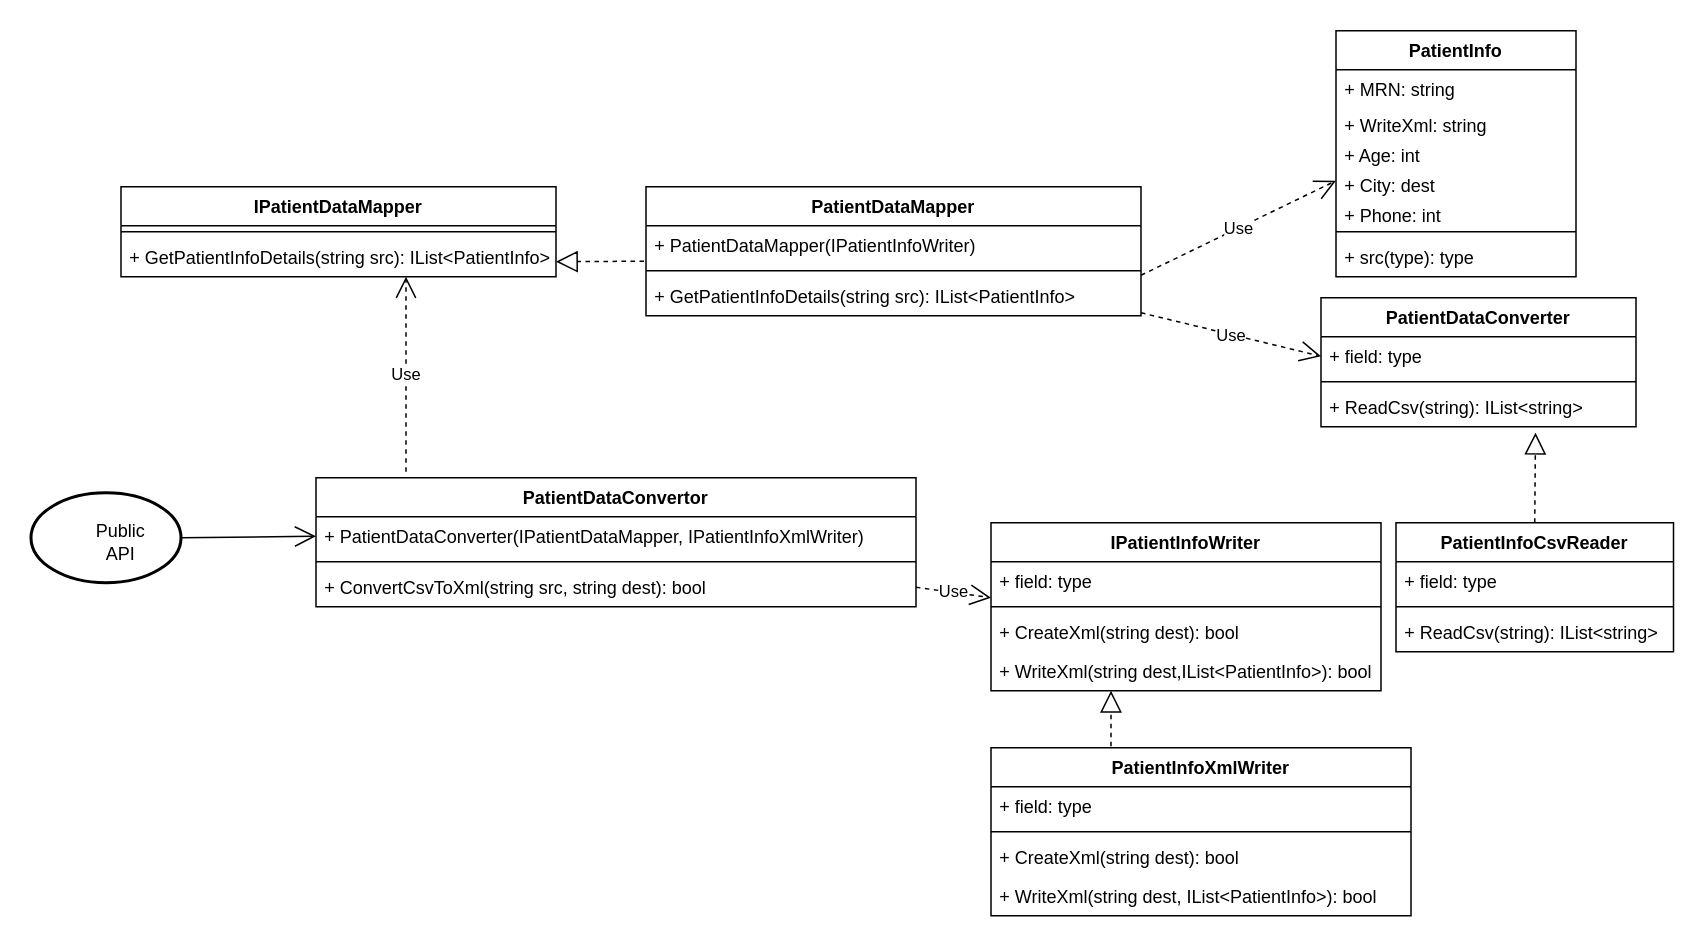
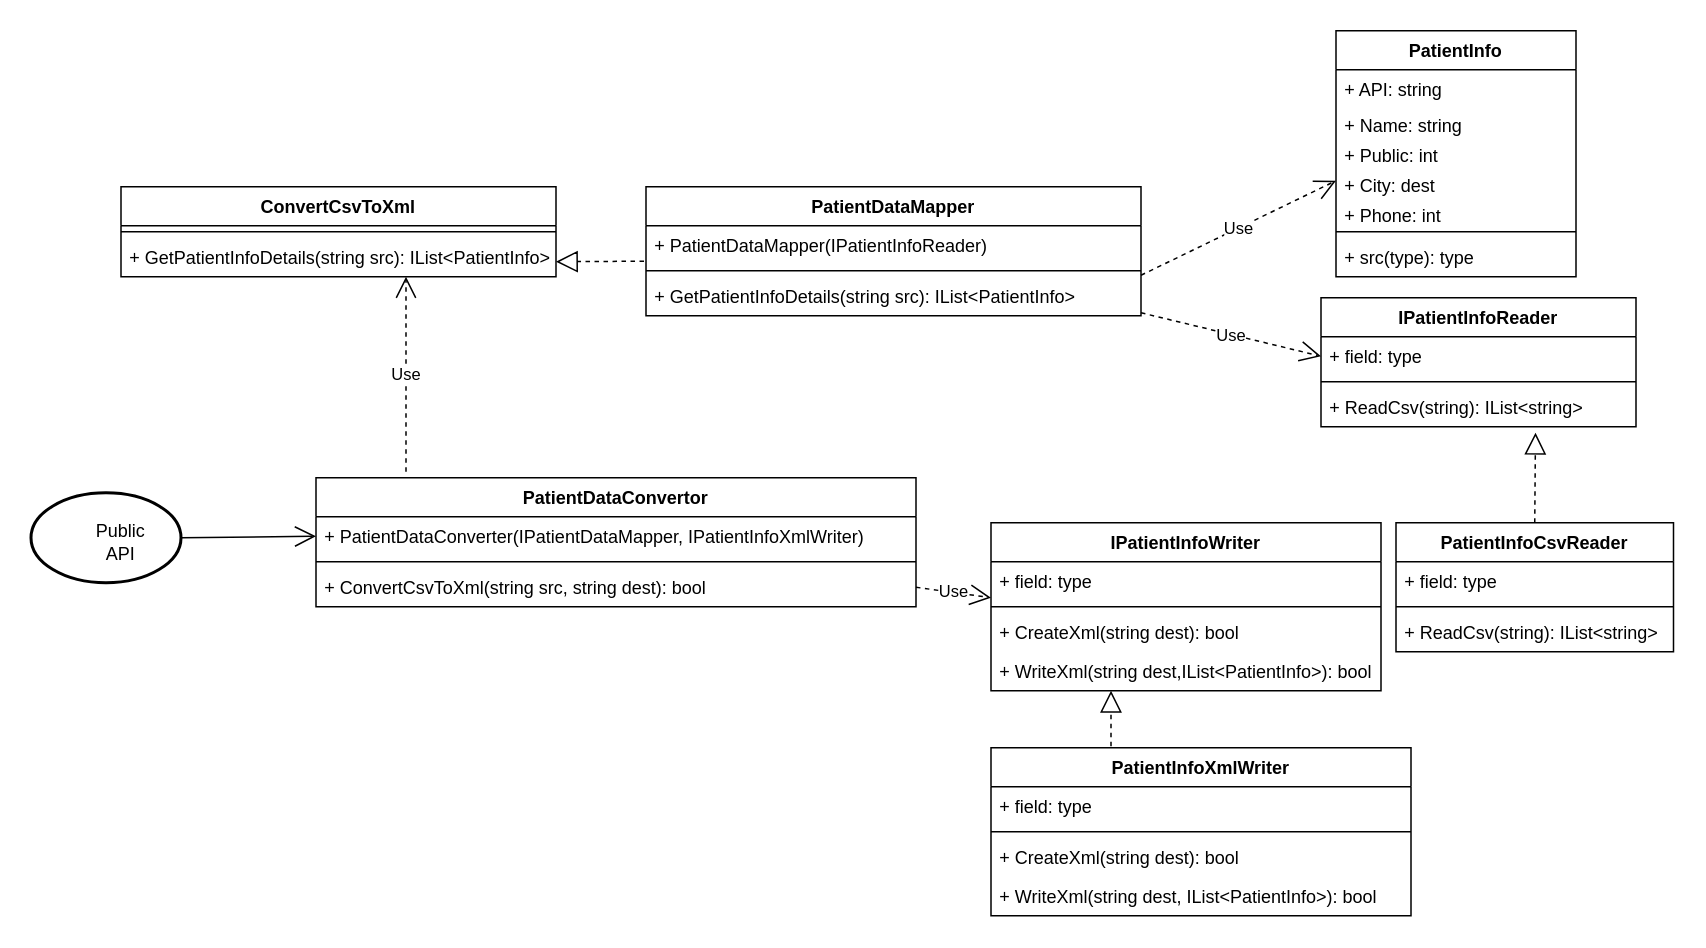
(1400, 90) -> (1400, 90)
(1421, 126) -> (1405, 126)
(1385, 156) -> (1395, 156)
(338, 207) -> (338, 207)
(841, 246) -> (844, 246)
(1478, 318) -> (1478, 318)
